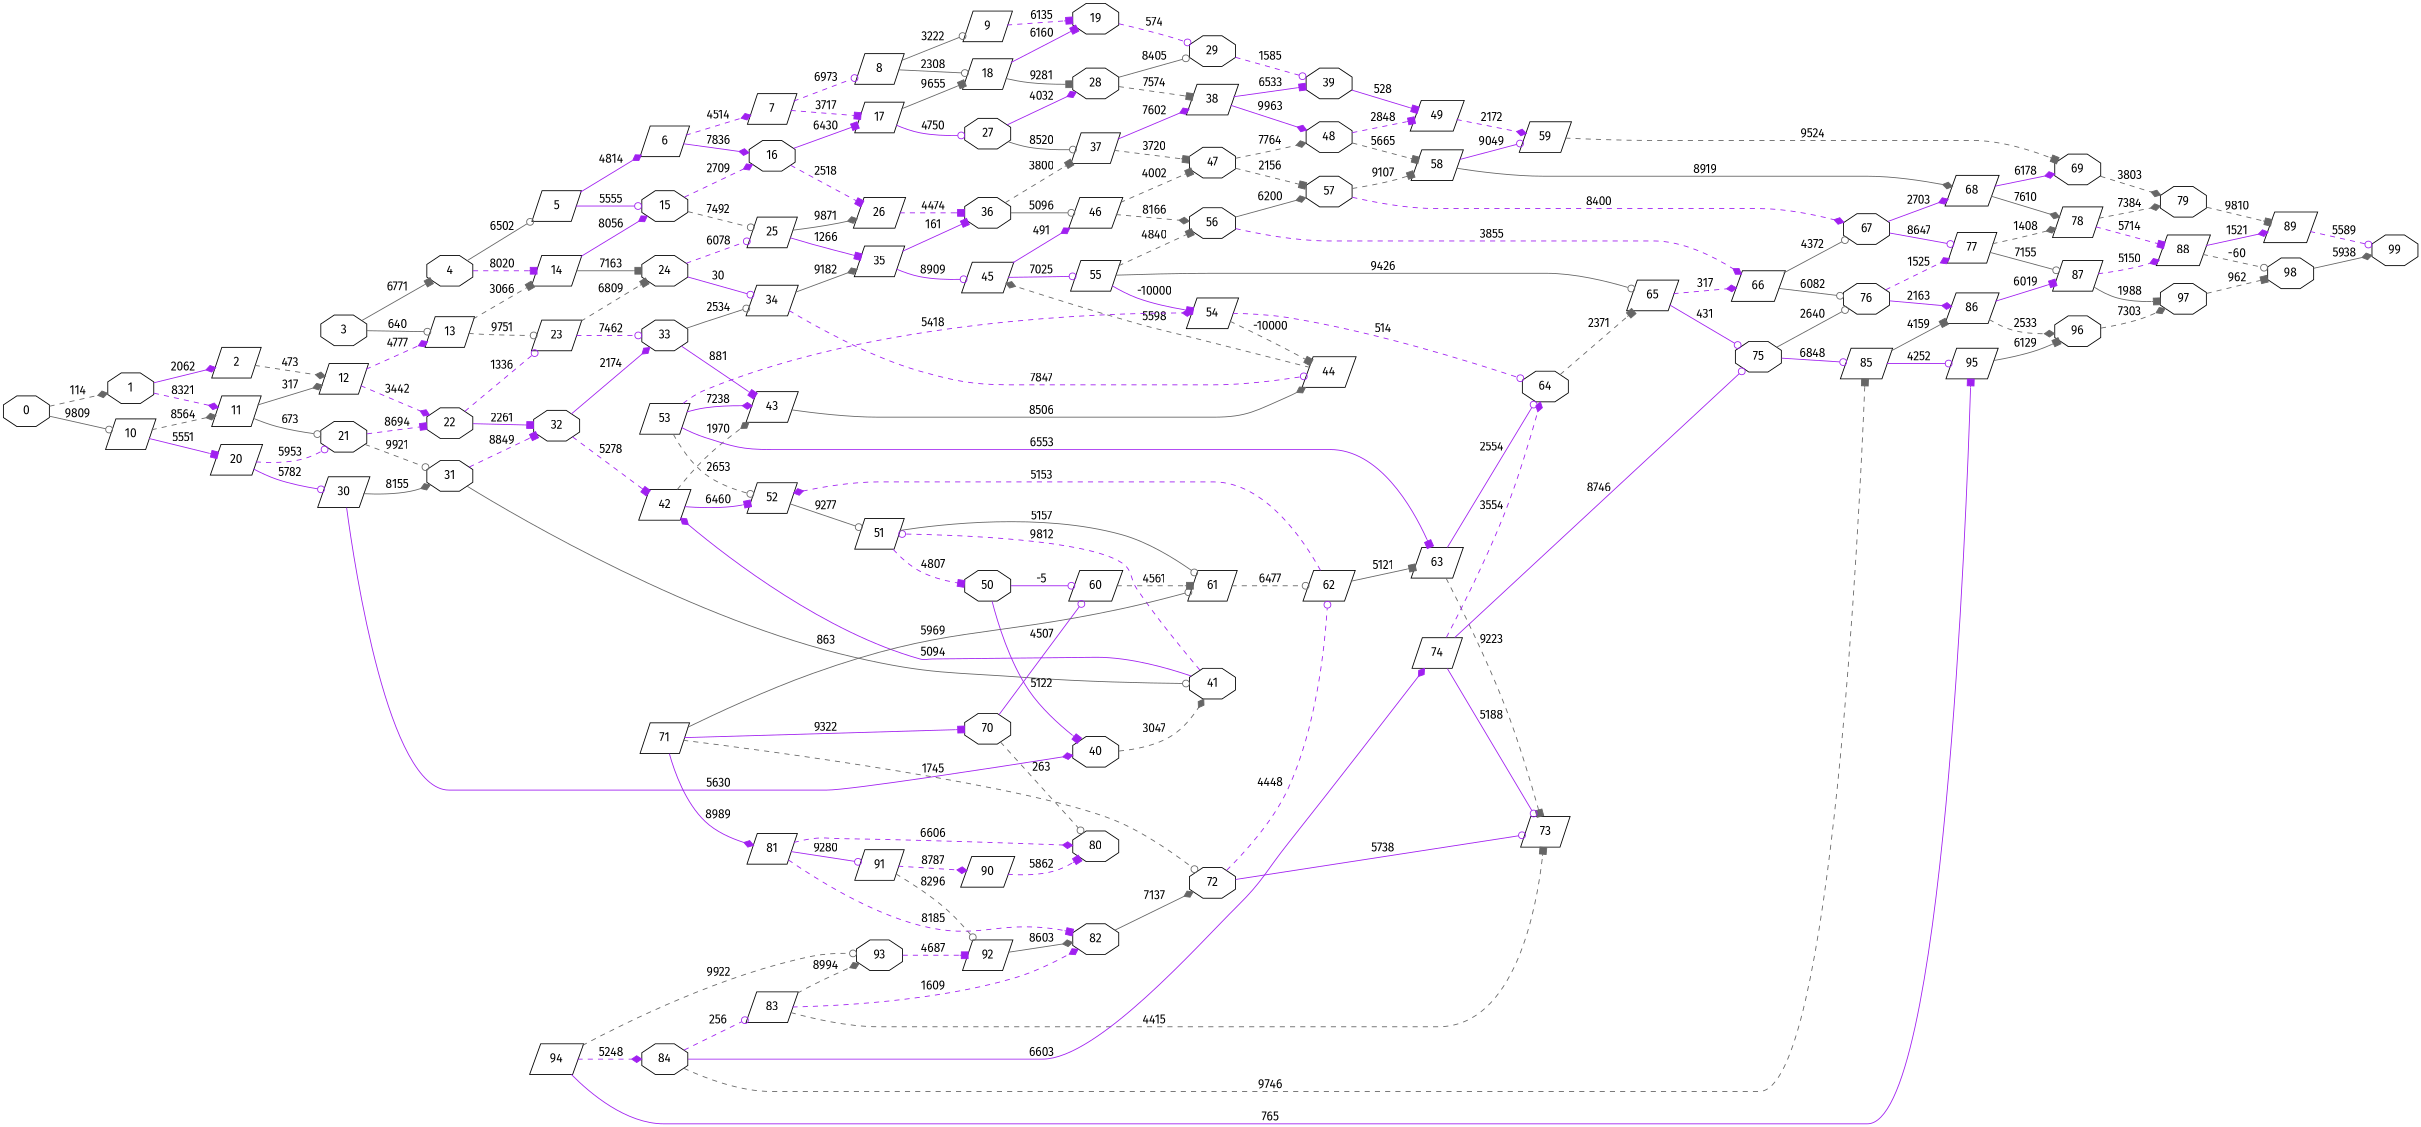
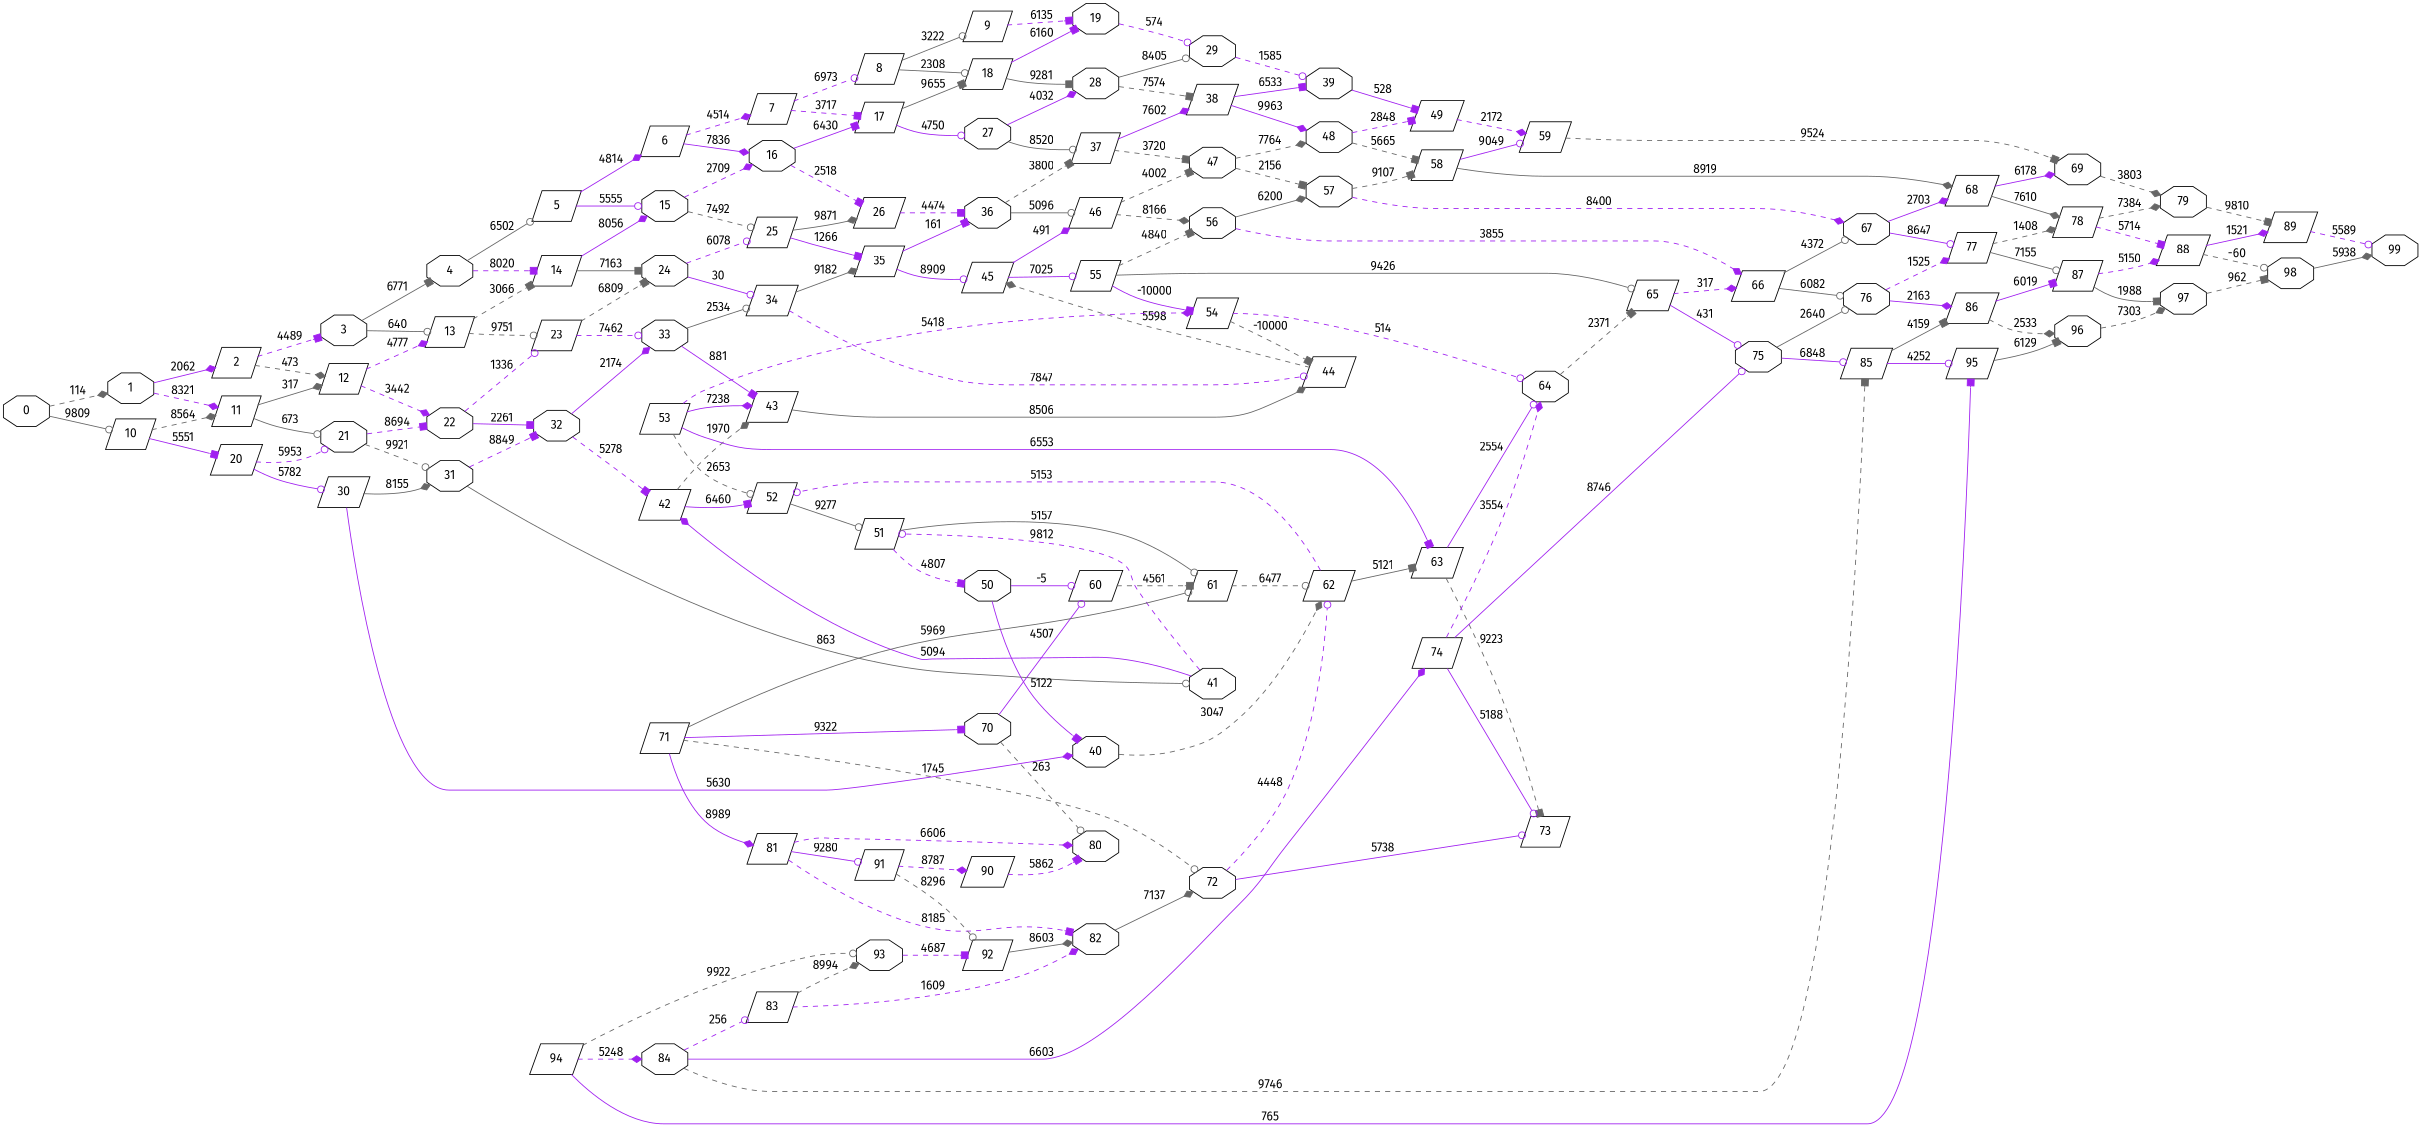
none -> (285, 348)
(1079, 482) -> (1079, 482)
(1164, 740) -> (1240, 717)
(1222, 1027) -> none
